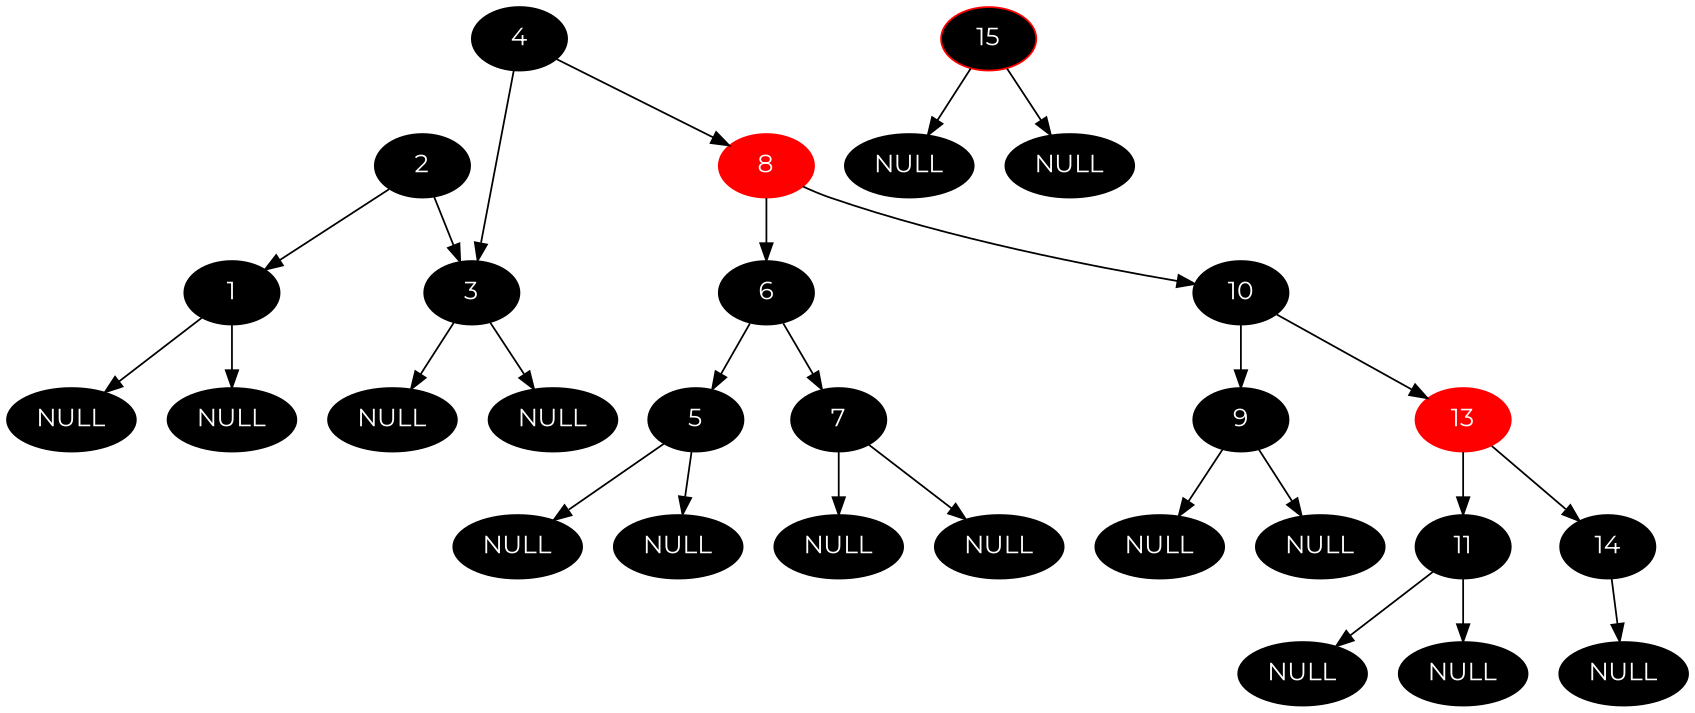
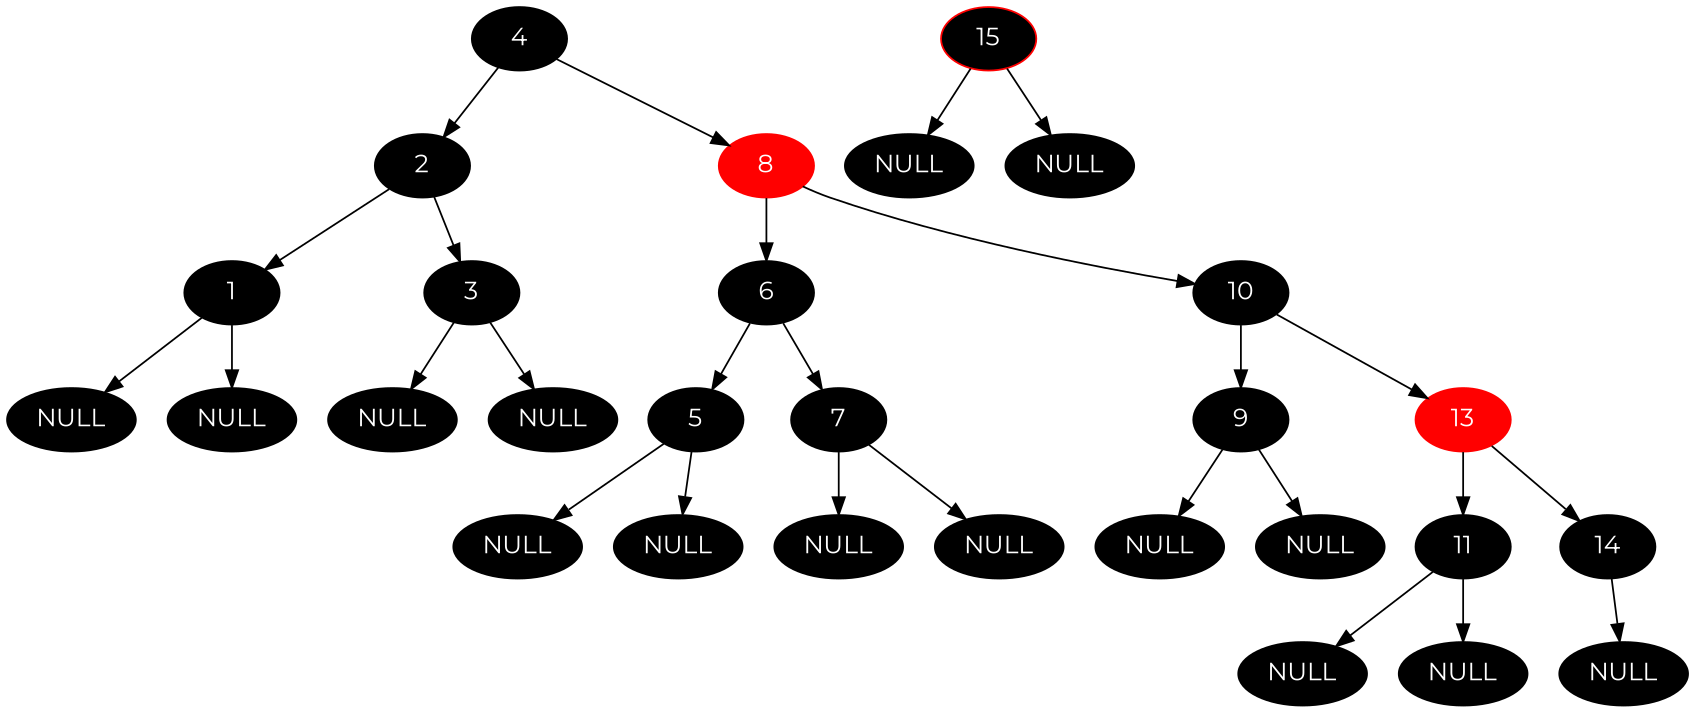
(497, 157) -> (476, 95)
